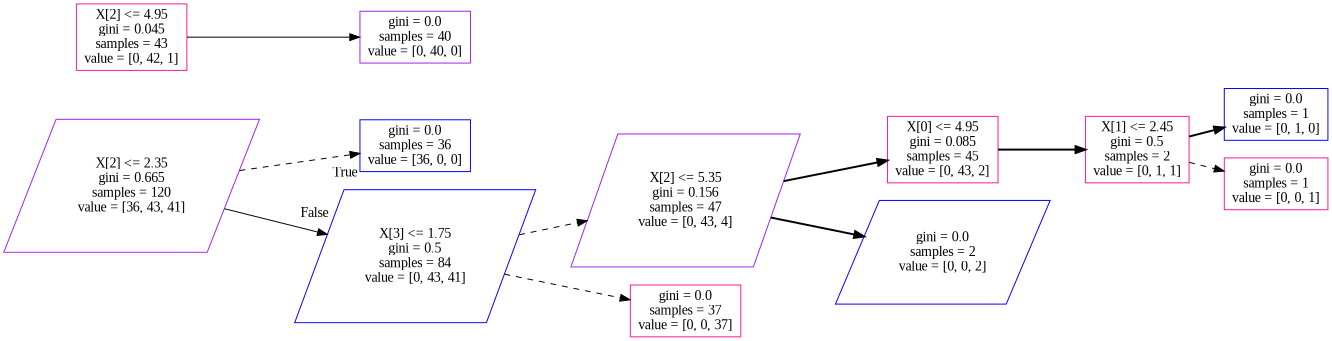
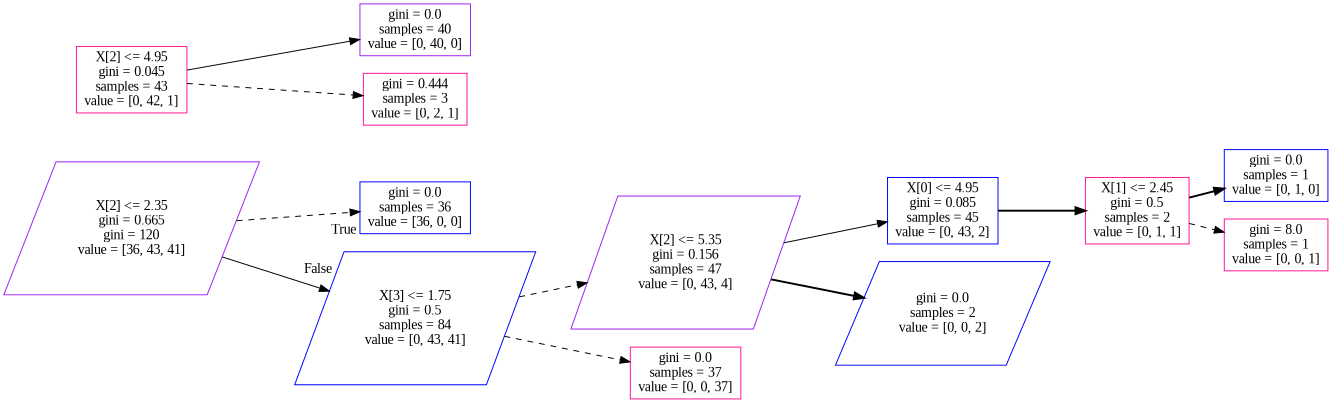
none -> (415, 99)
(943, 150) -> (943, 211)
(831, 172) -> (831, 233)
(1276, 184) -> (1276, 245)
(132, 186) -> (132, 228)
